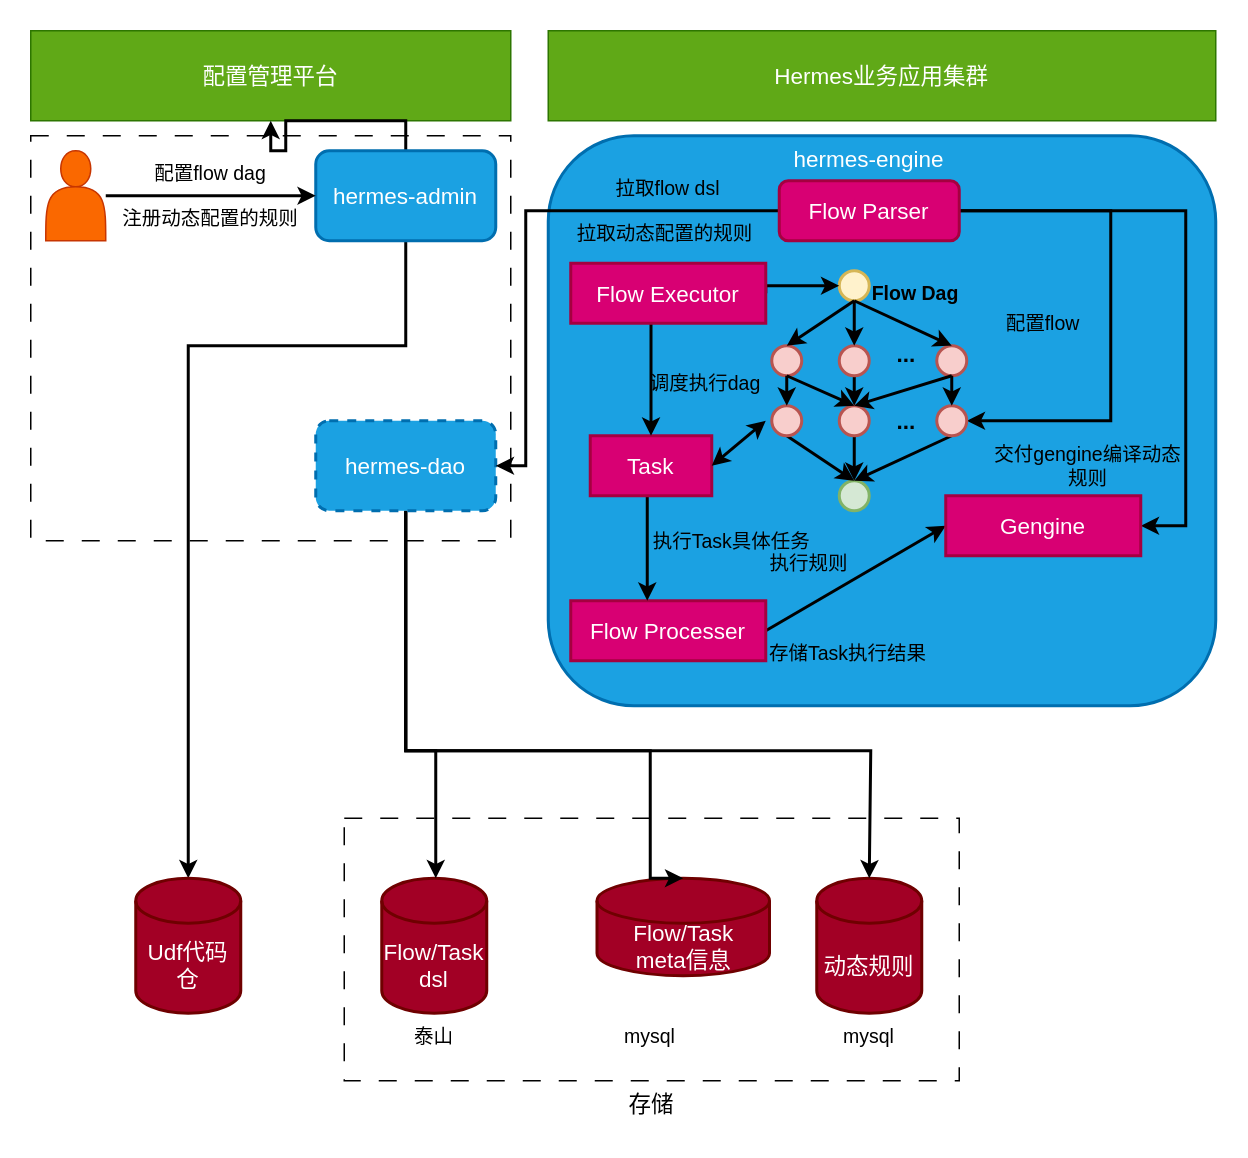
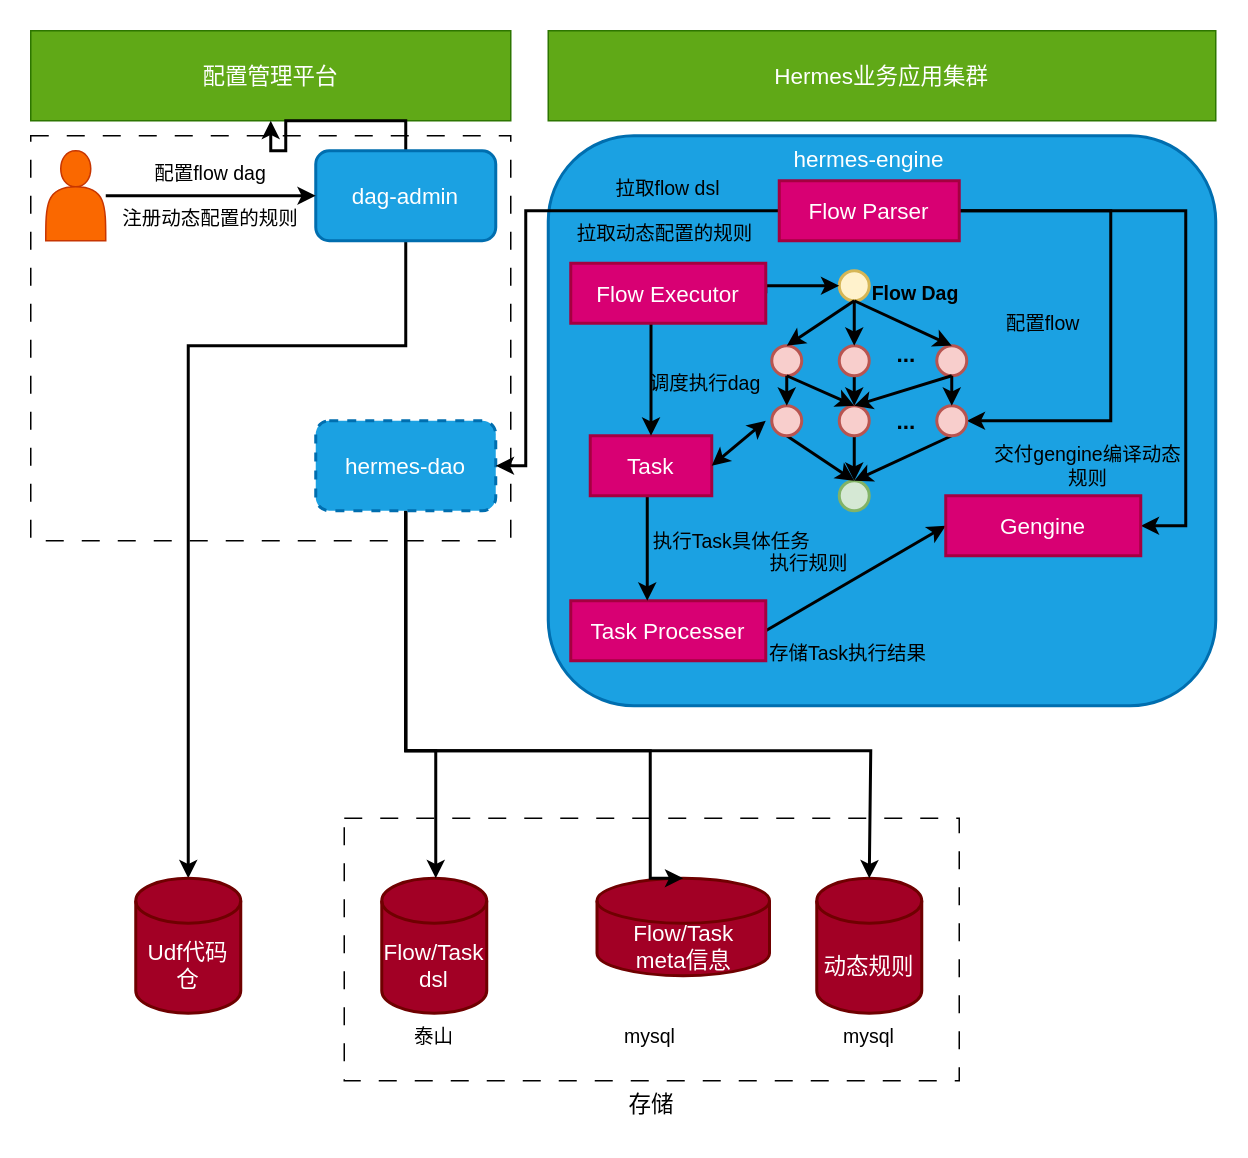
(406, 196) -> (406, 196)
(869, 211) -> (869, 211)
(668, 631) -> (668, 631)
